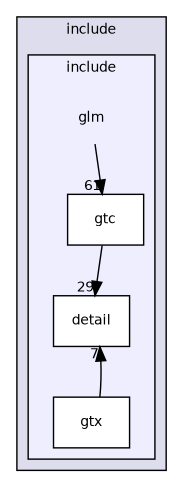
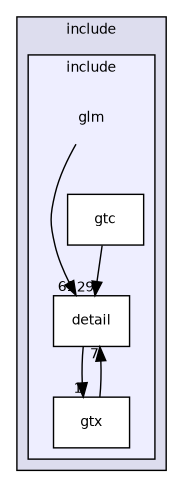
(98, 162) -> (52, 212)
none -> (82, 365)
